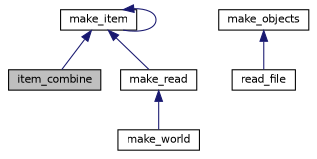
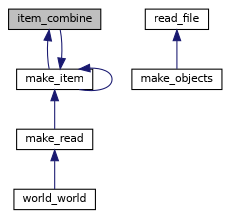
none -> (48, 55)
(264, 56) -> (177, 55)
(159, 140) -> (55, 199)
